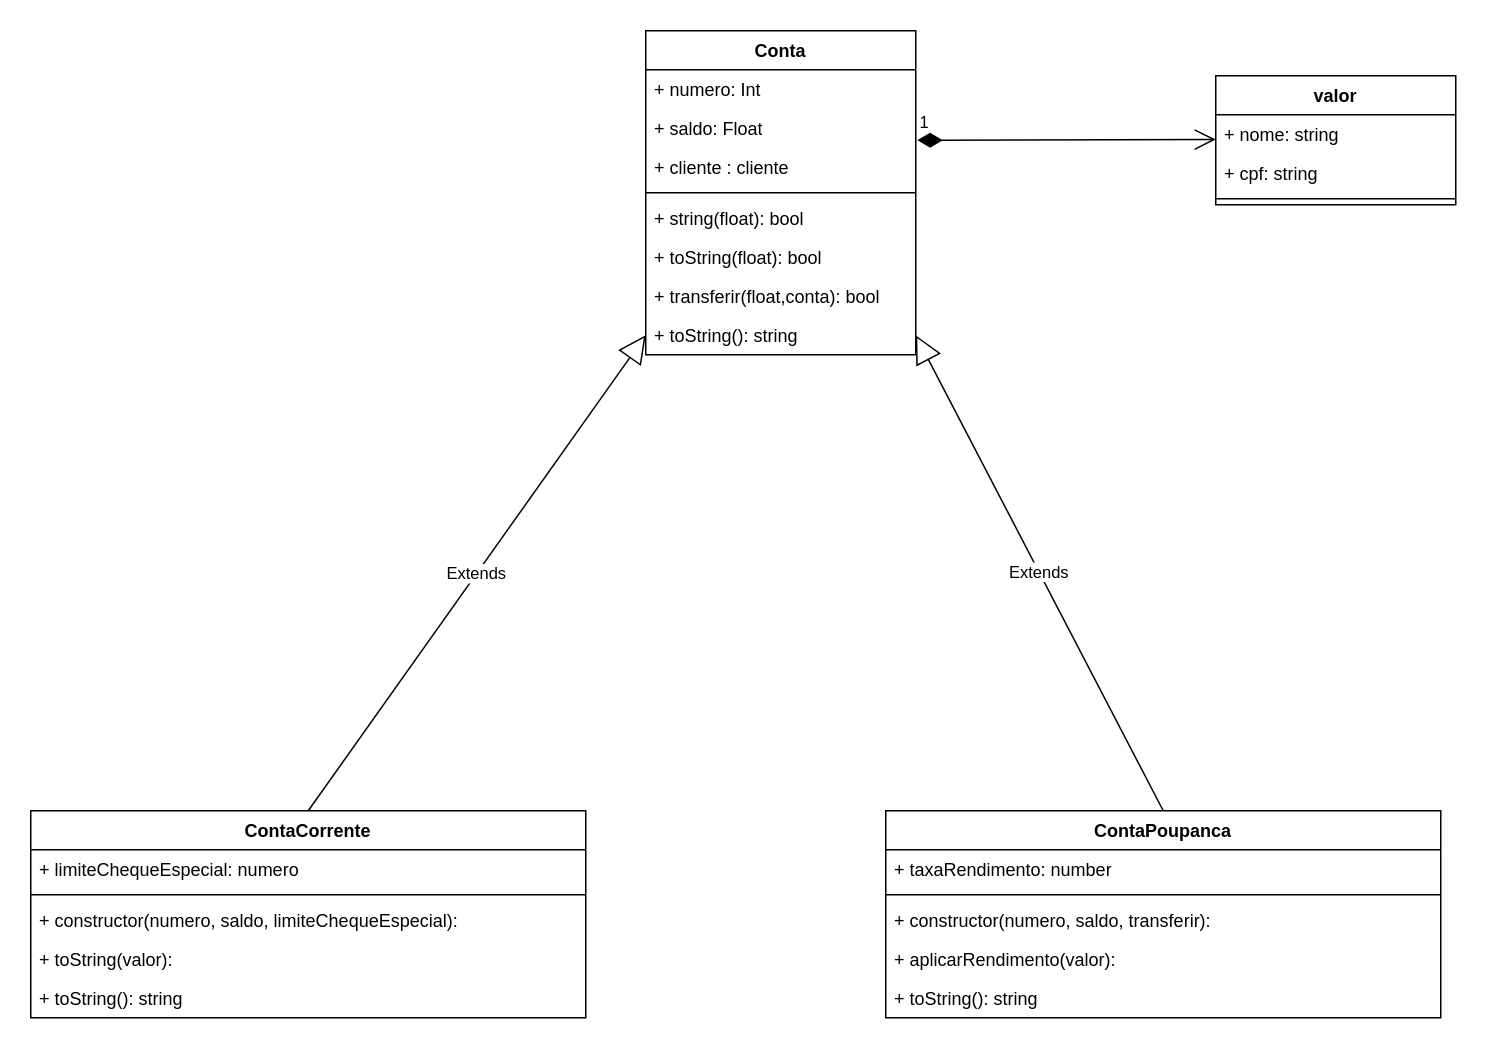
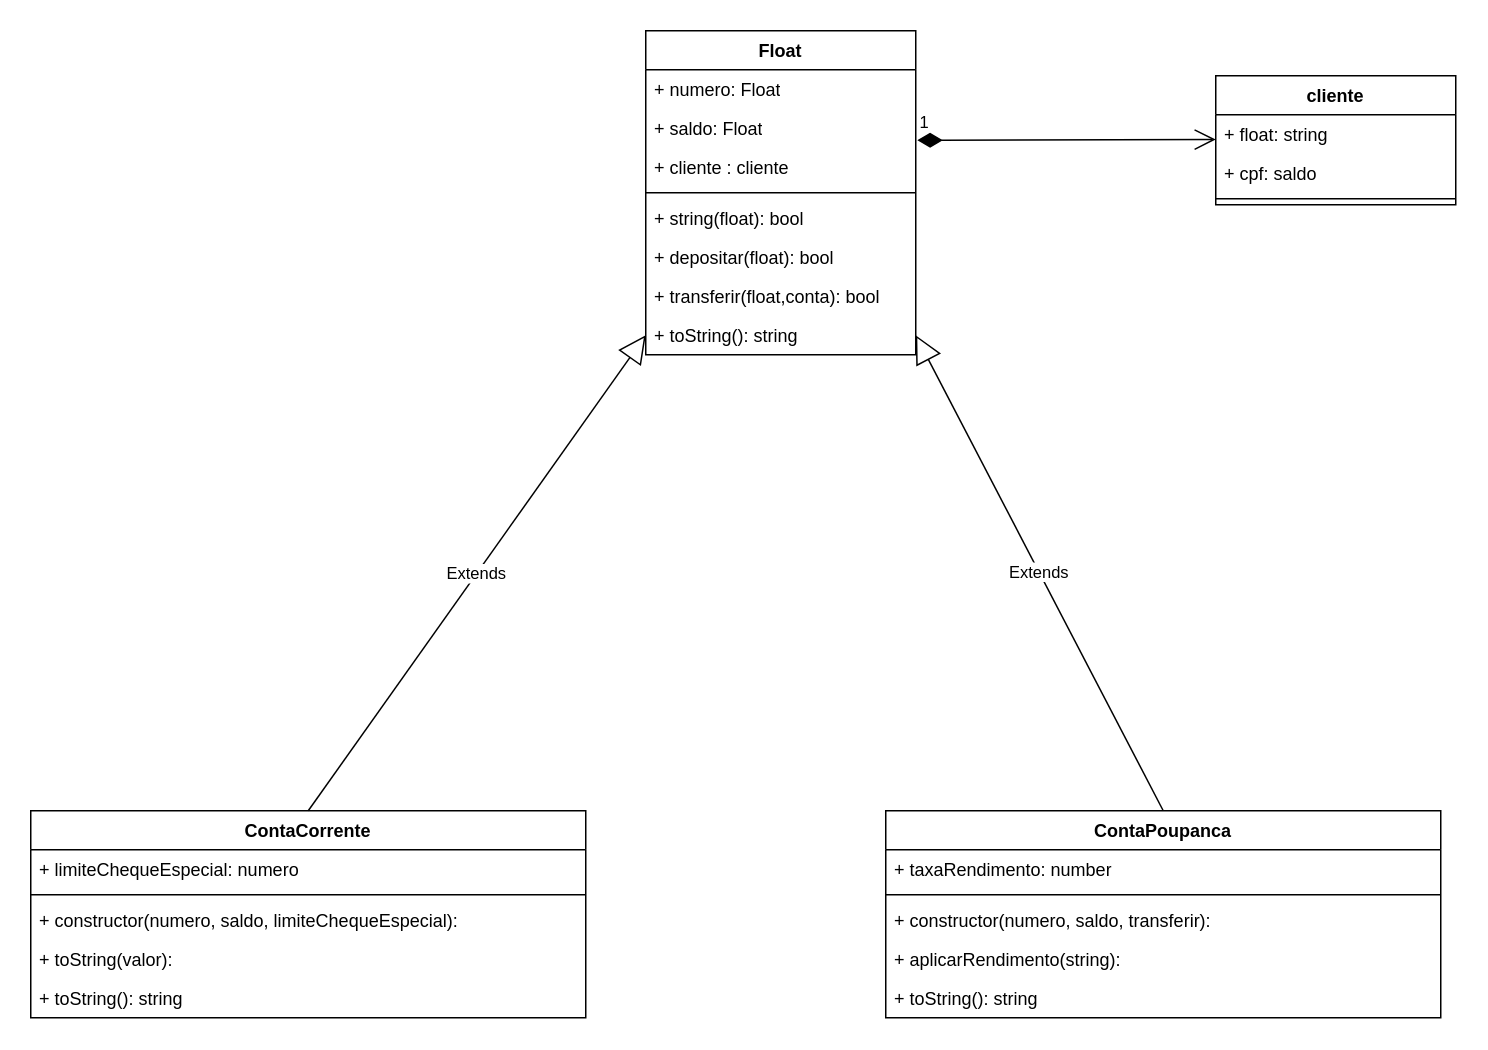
(781, 52) -> (781, 52)
(713, 91) -> (721, 91)
(1335, 96) -> (1335, 96)
(1285, 135) -> (1288, 135)
(1280, 174) -> (1275, 174)
(757, 259) -> (762, 259)
(1017, 961) -> (1022, 961)
